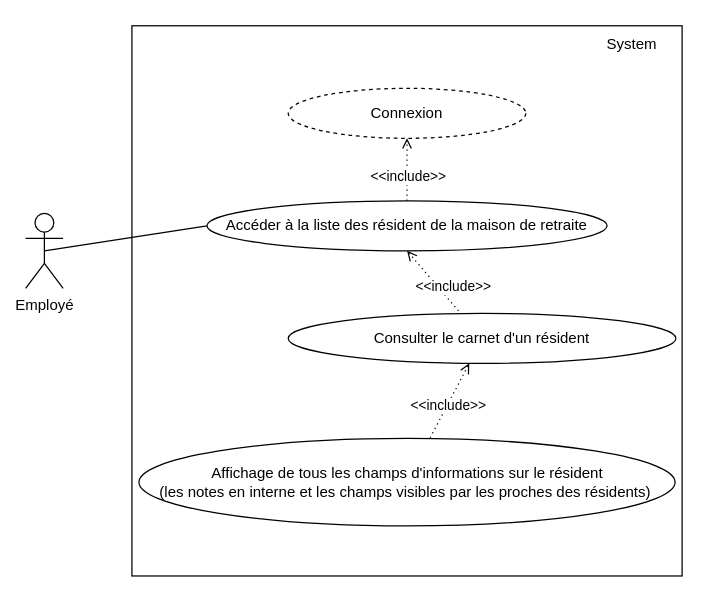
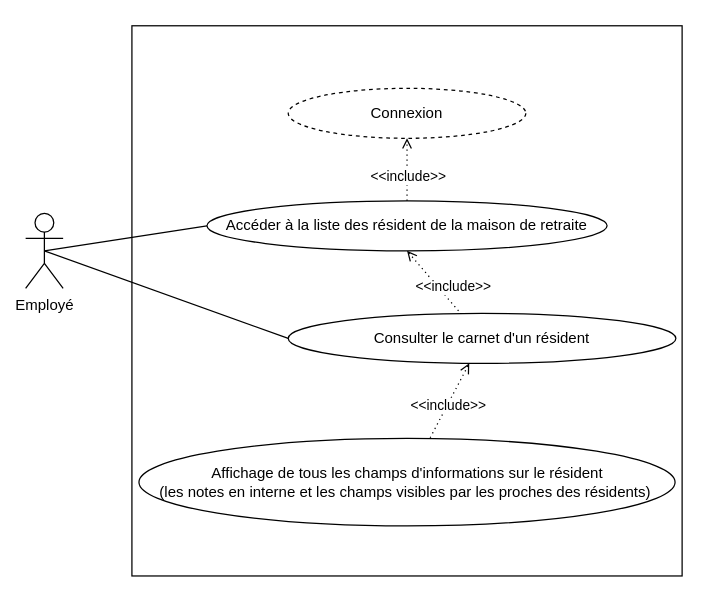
(632, 44) -> none
none -> (167, 295)
